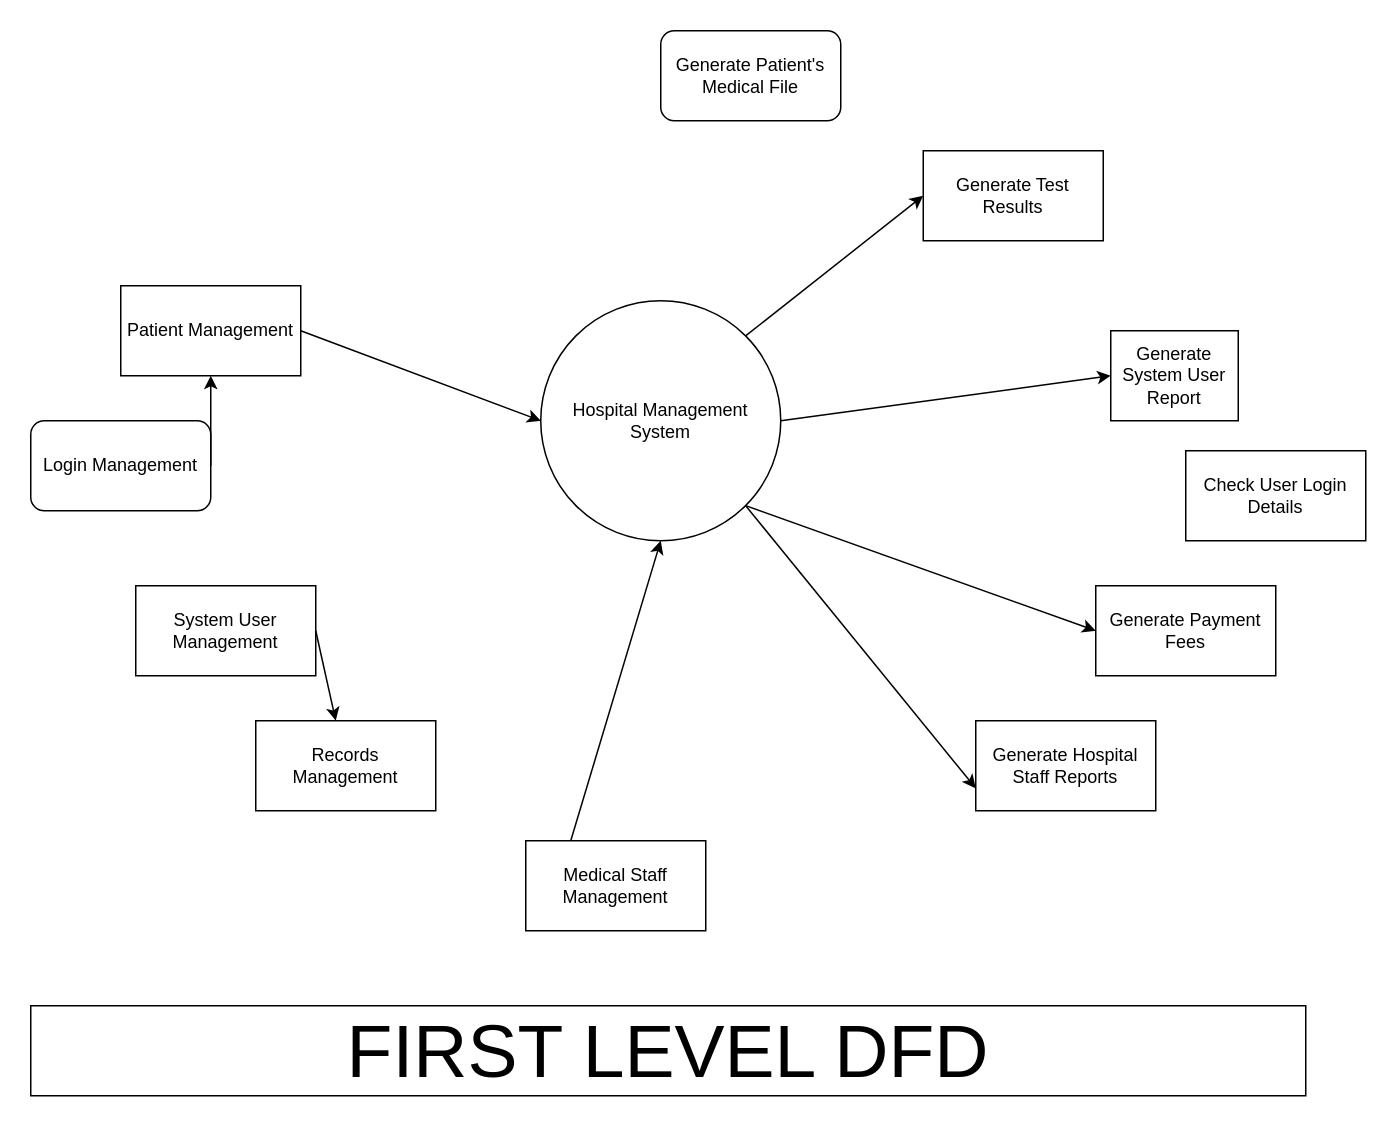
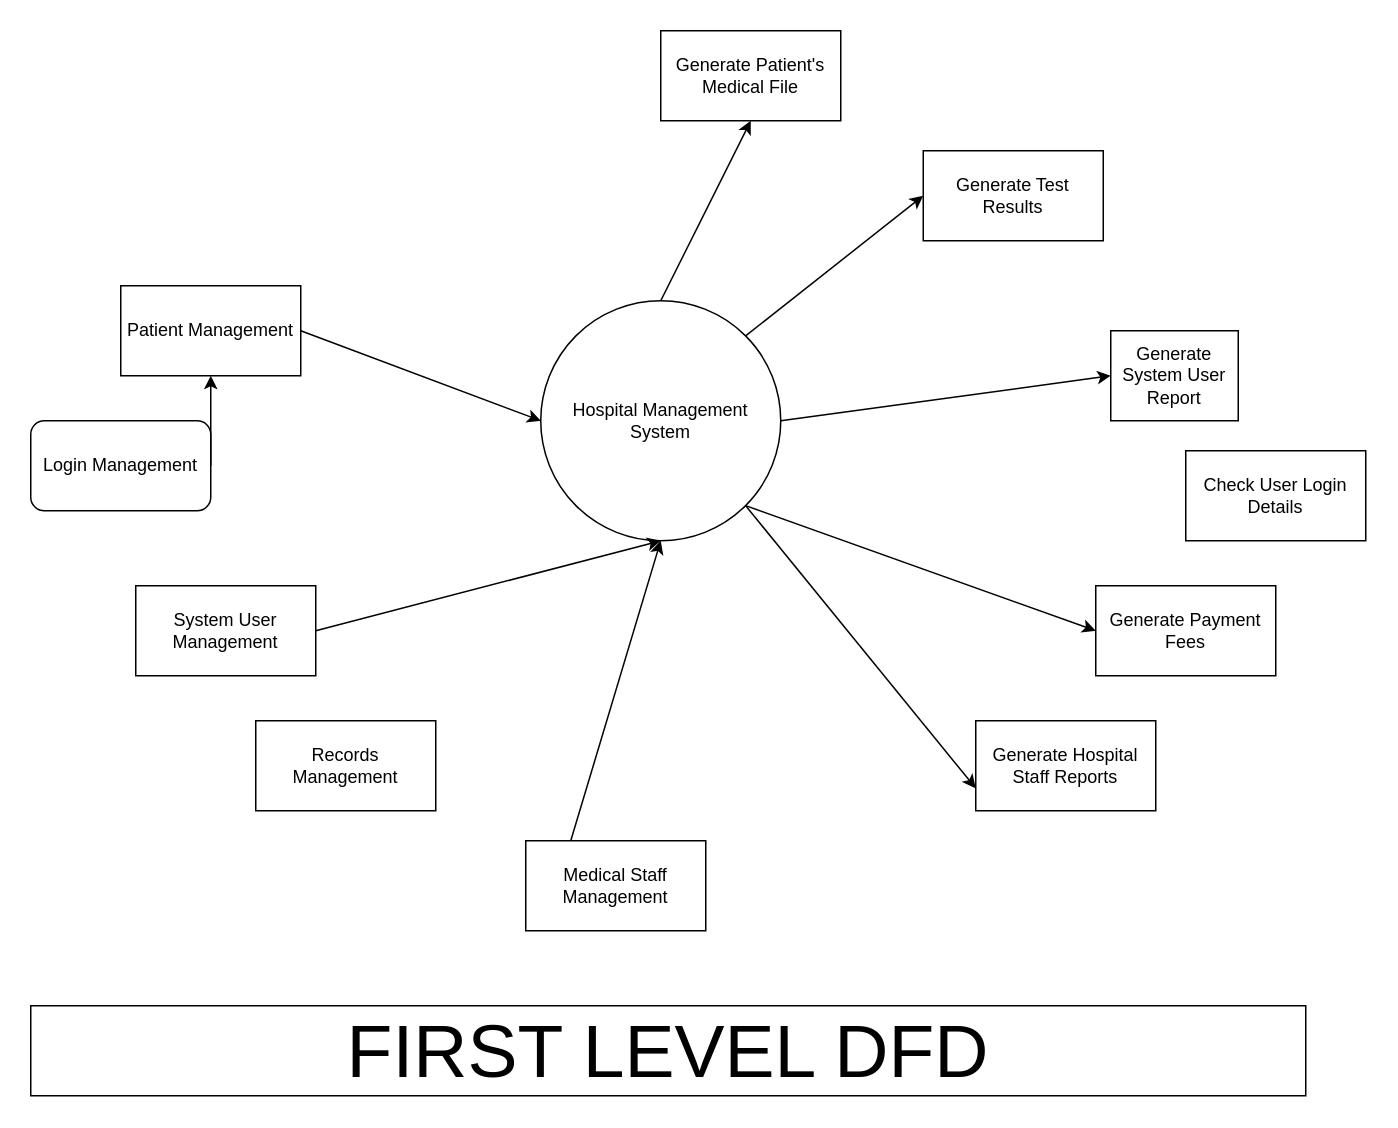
(751, 76) -> (751, 76)
none -> (703, 215)
(325, 671) -> (484, 587)
